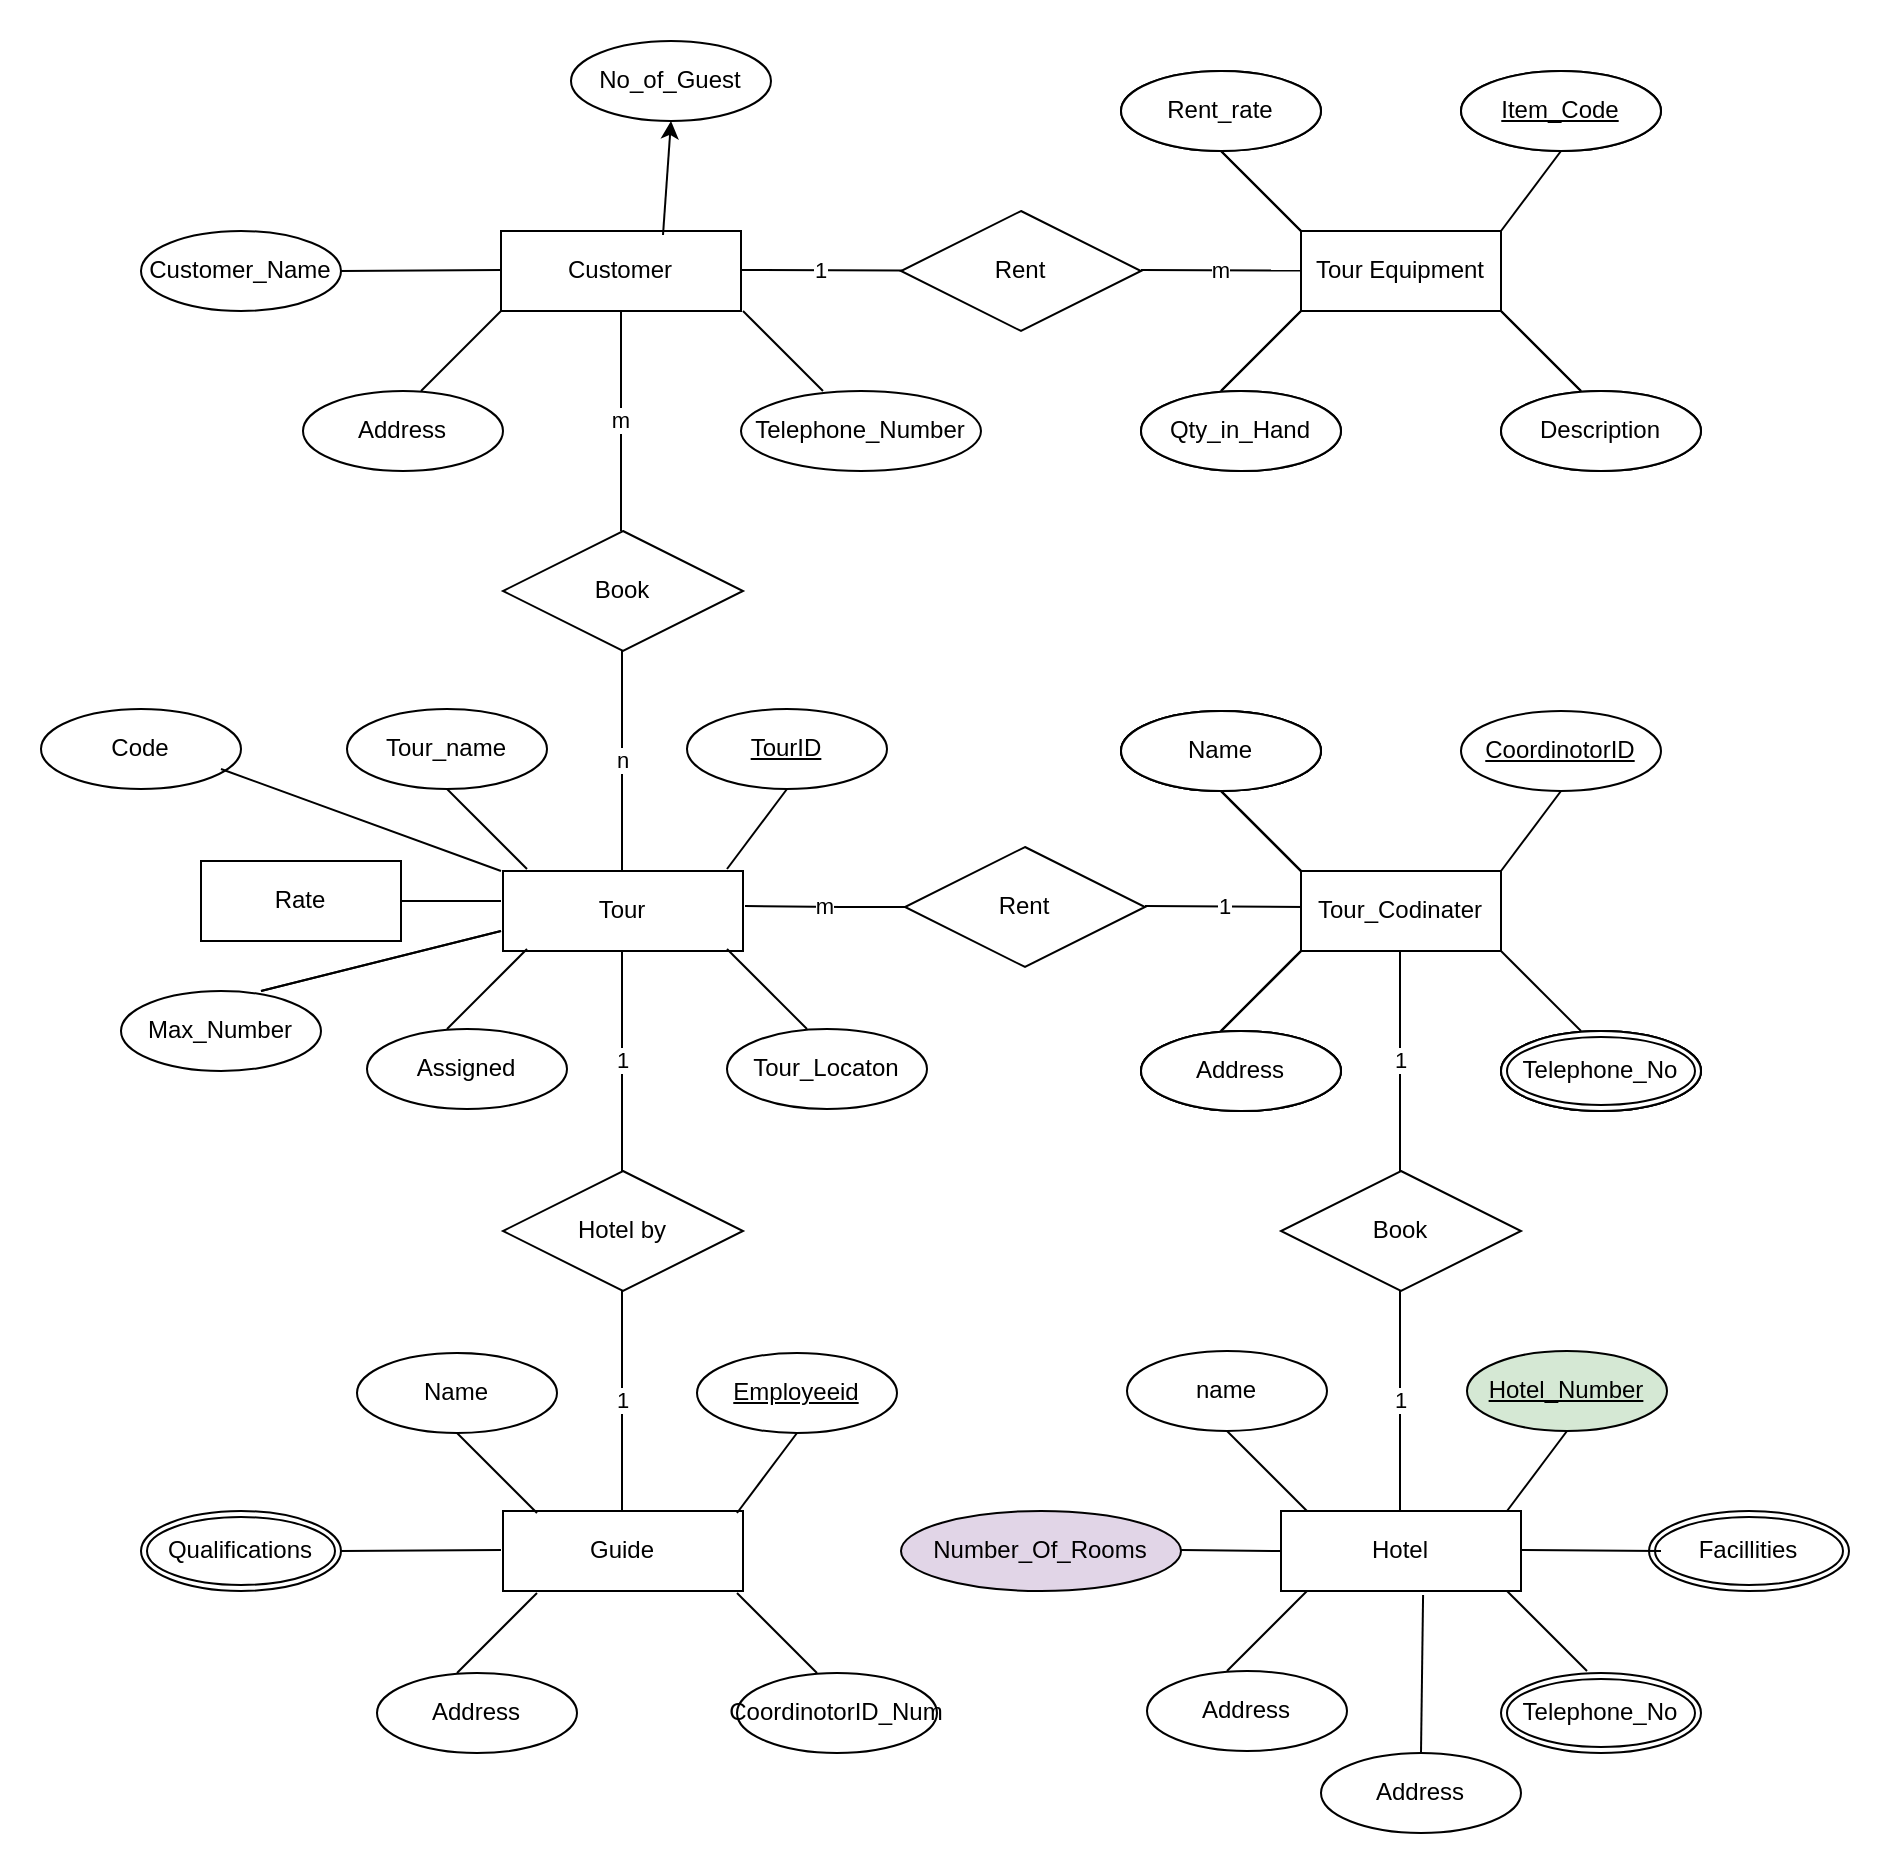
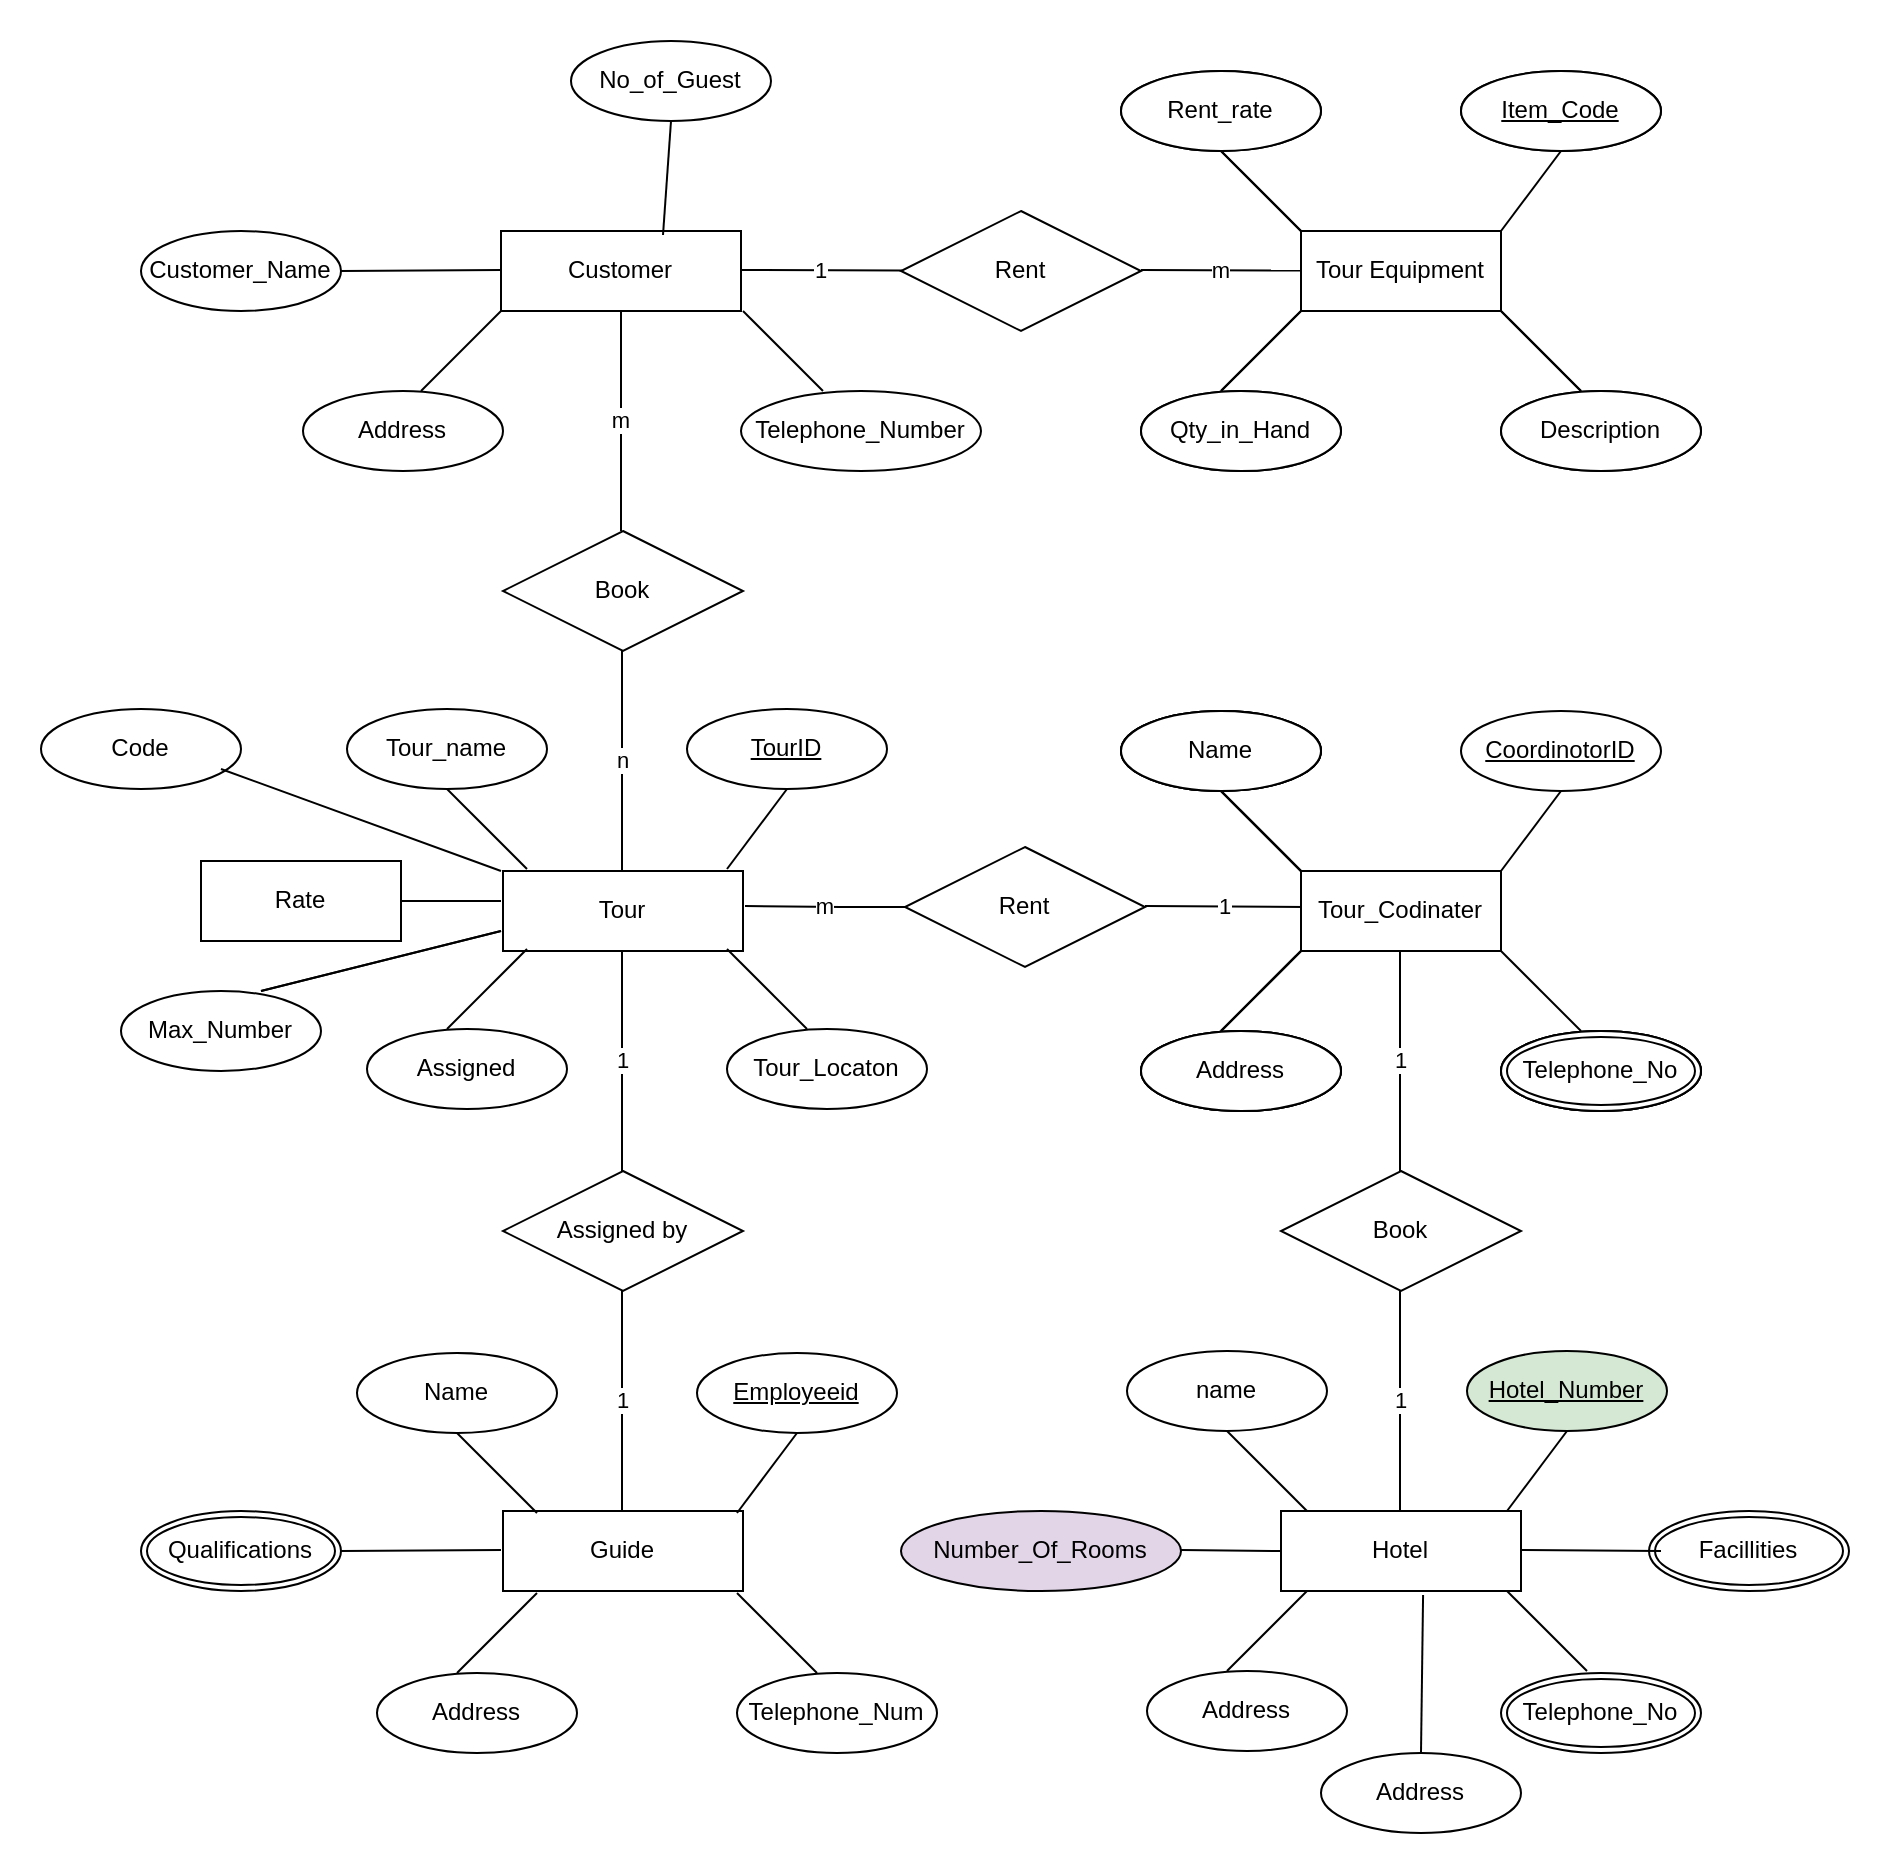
(670, 136) -> (670, 130)
(623, 1231) -> (623, 1231)
(837, 1713) -> (837, 1713)
